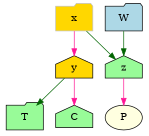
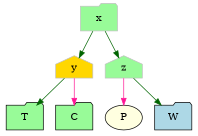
(74, 19) -> (99, 19)
(74, 40) -> (88, 41)
(124, 40) -> (145, 89)
(74, 68) -> (74, 68)
(124, 68) -> (124, 68)
(74, 118) -> (74, 118)
